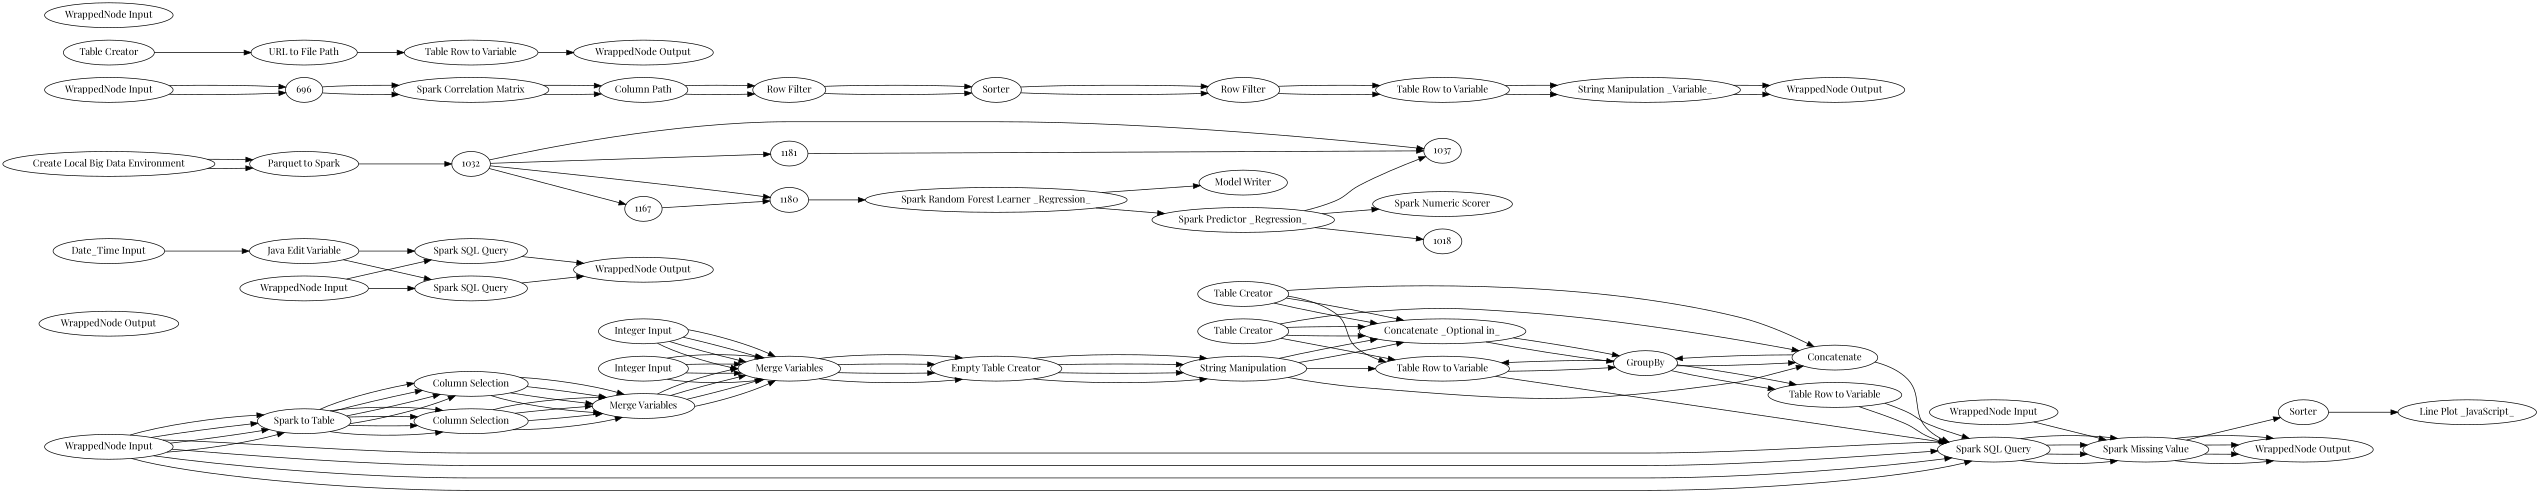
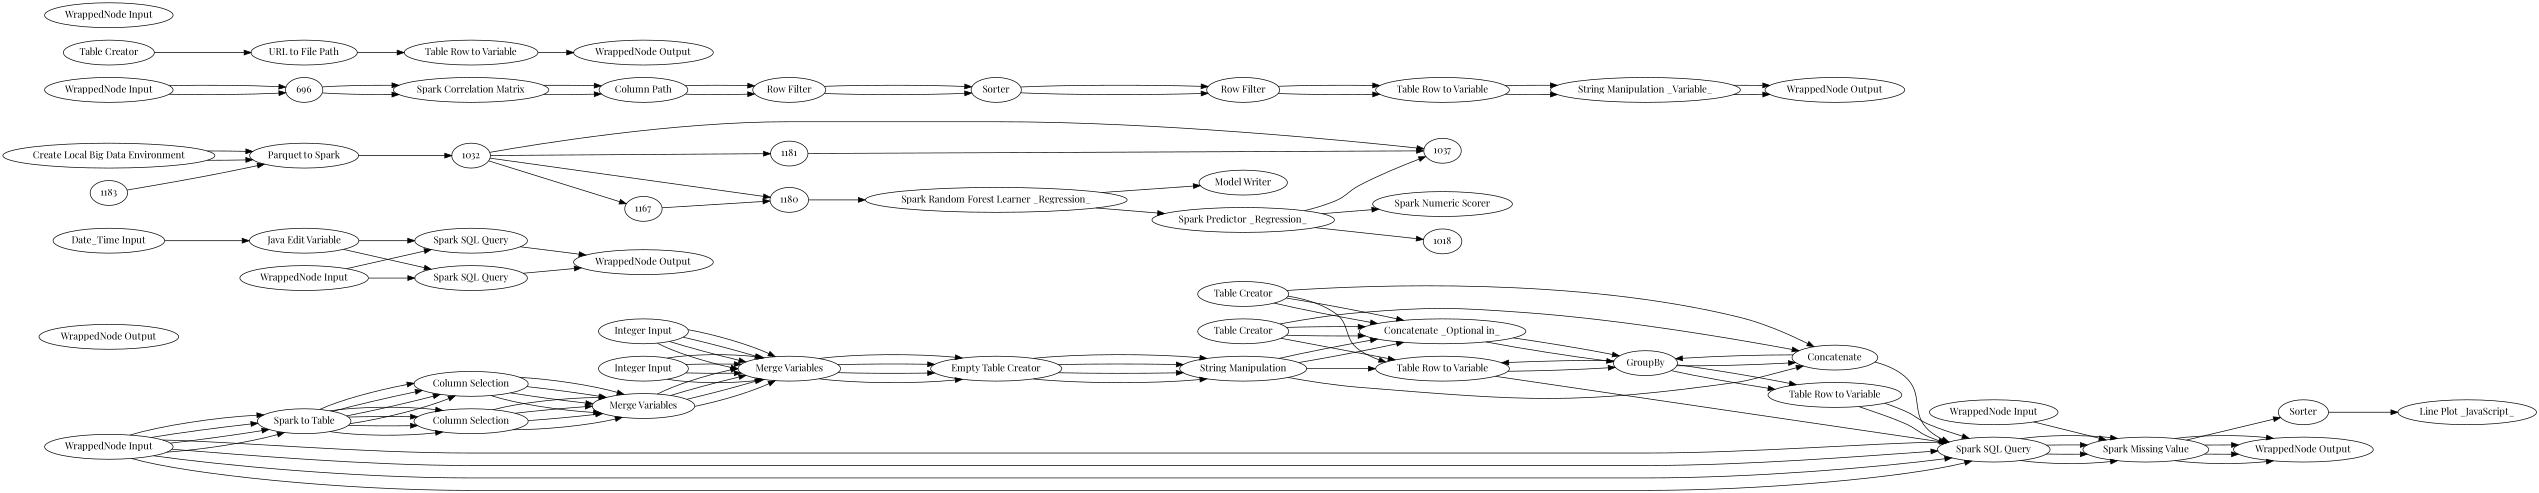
none -> (109, 193)
